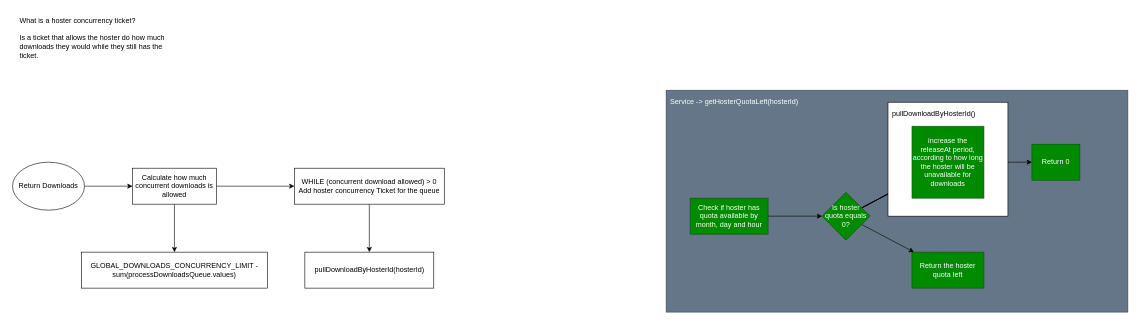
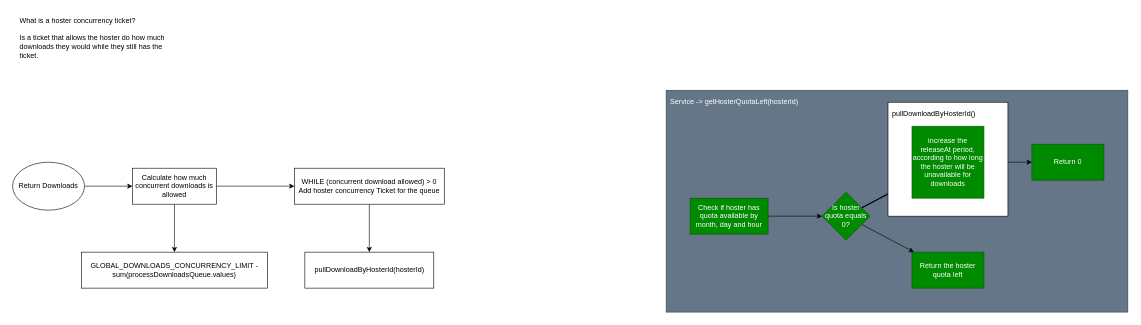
(1056, 162) -> (1068, 162)
